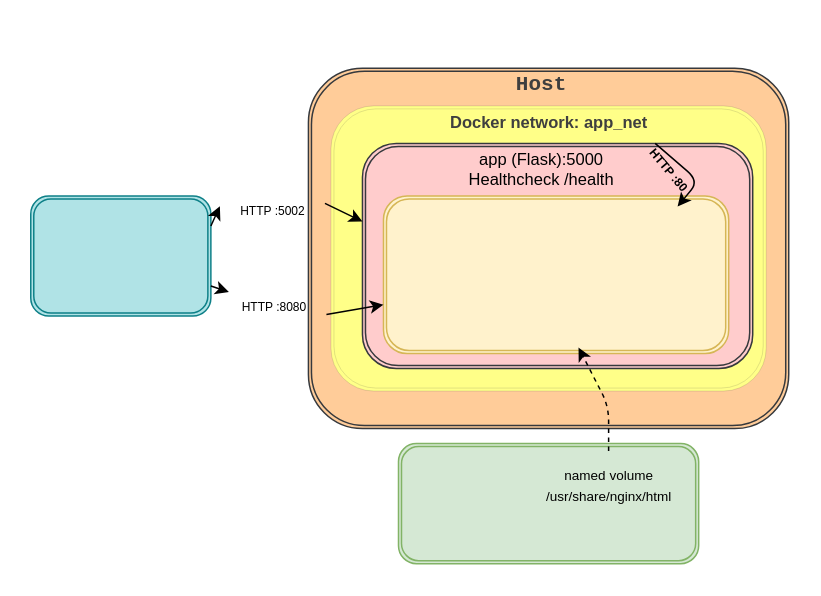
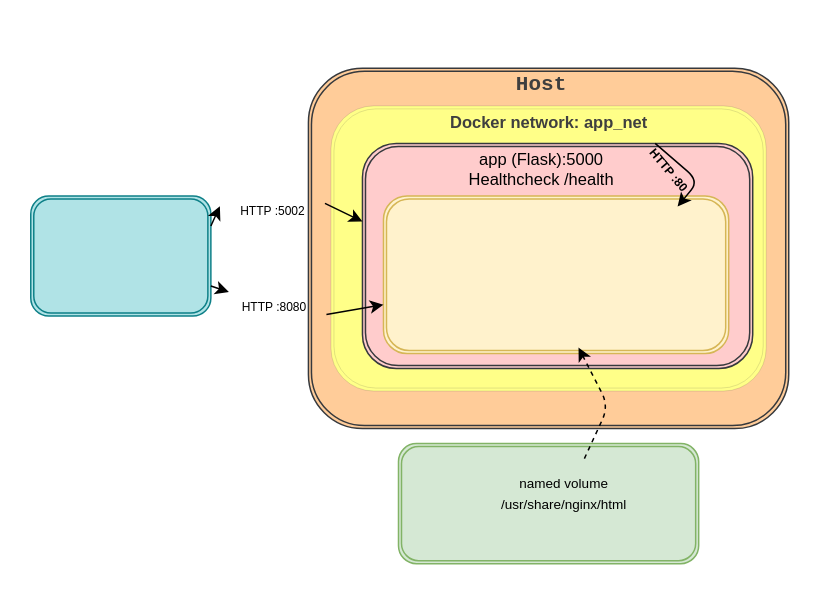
(608, 496) -> (563, 503)
